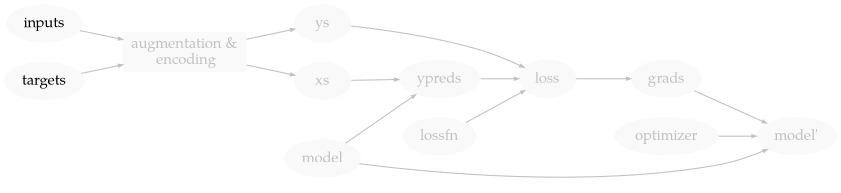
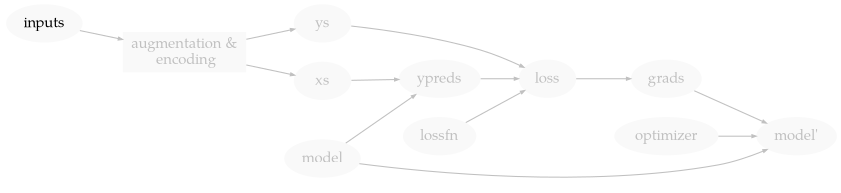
(44, 81) -> none
